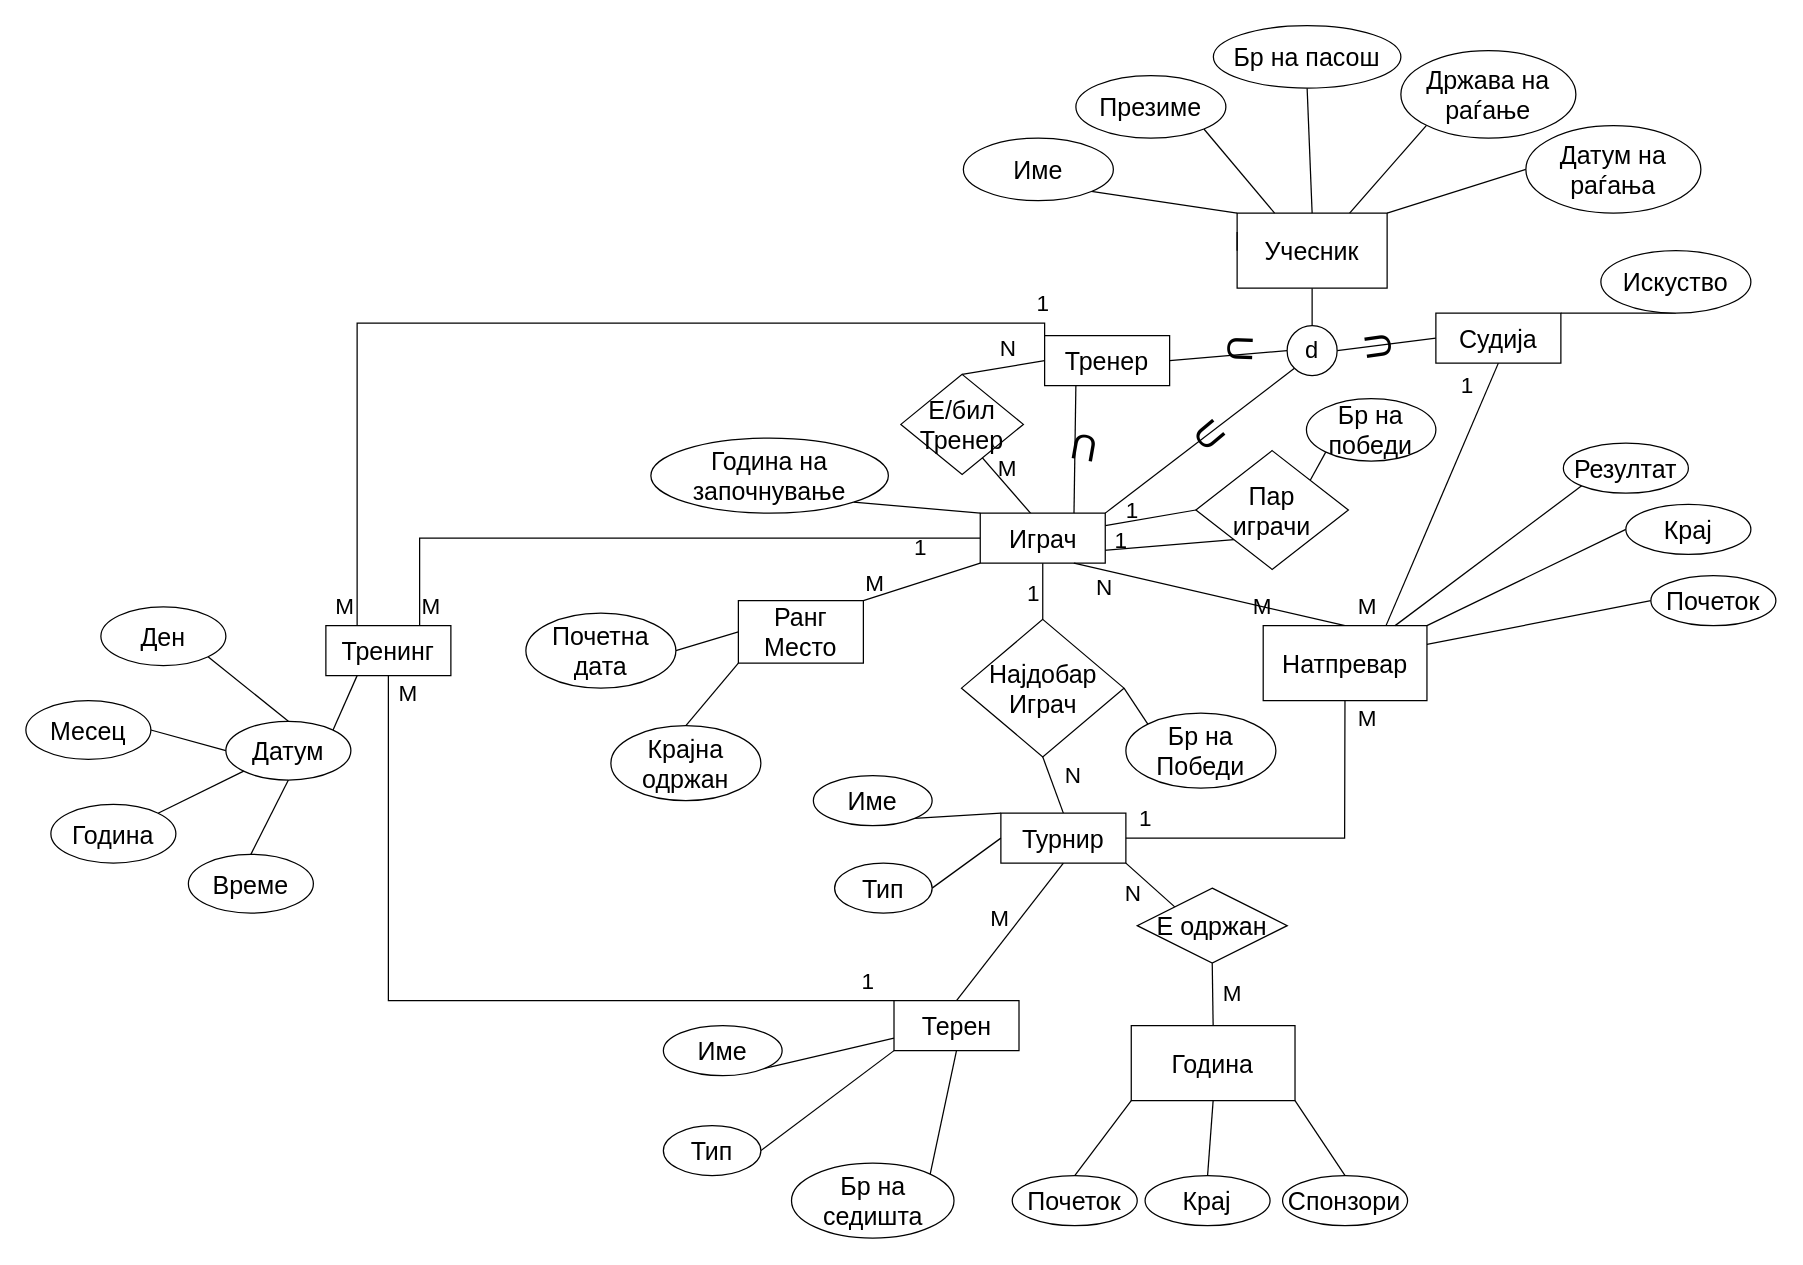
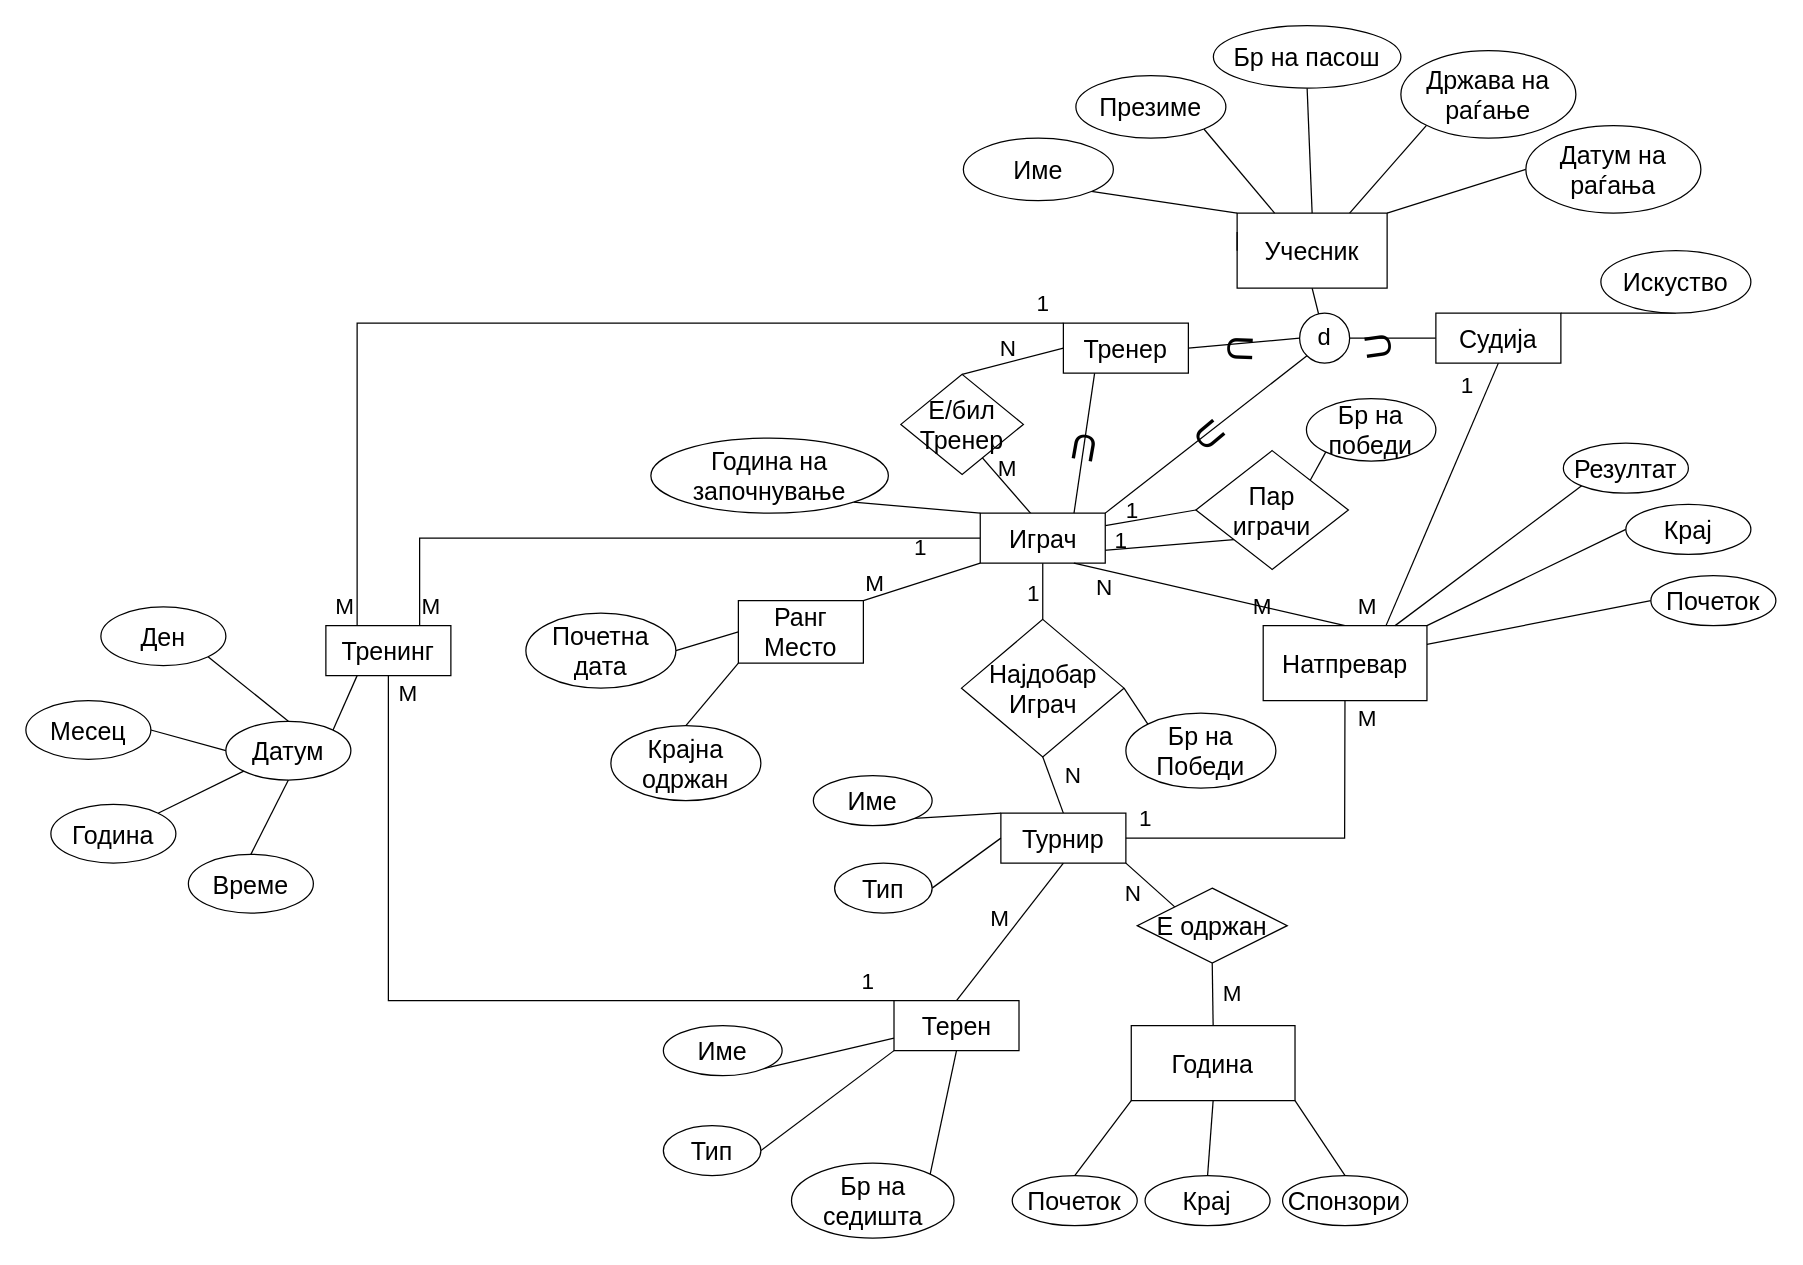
(1312, 351) -> (1324, 338)
(1107, 361) -> (1126, 348)
